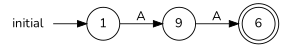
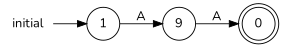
(259, 24) -> (259, 24)
